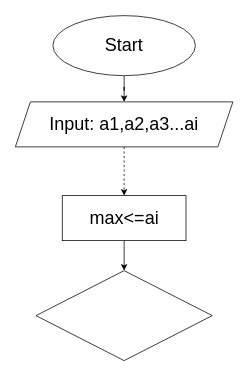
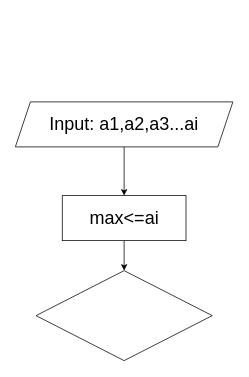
(124, 45) -> none
(124, 89) -> none
(124, 167) -> (124, 167)
